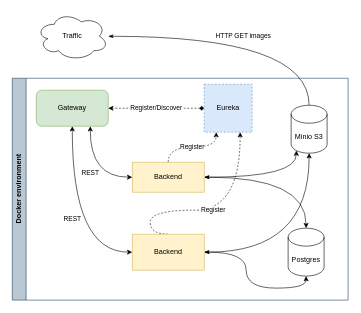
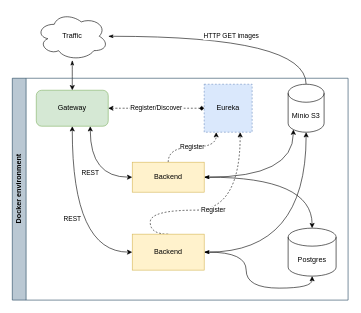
none -> (72, 64)
(309, 129) -> (306, 108)
(306, 252) -> (312, 252)
